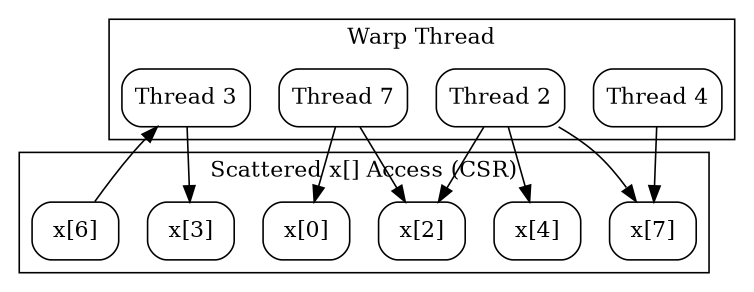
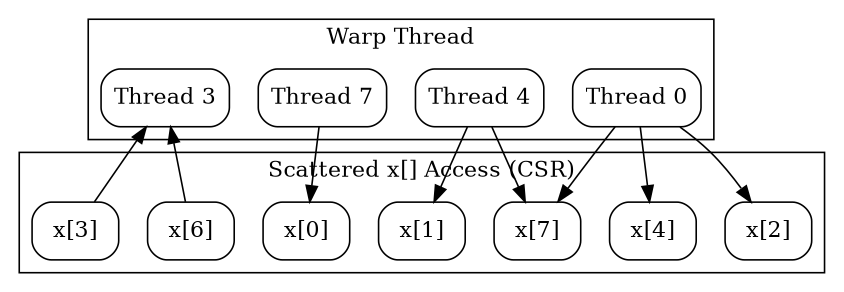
(500, 98) -> (637, 98)
(188, 162) -> (116, 171)
(381, 162) -> none
none -> (422, 231)
